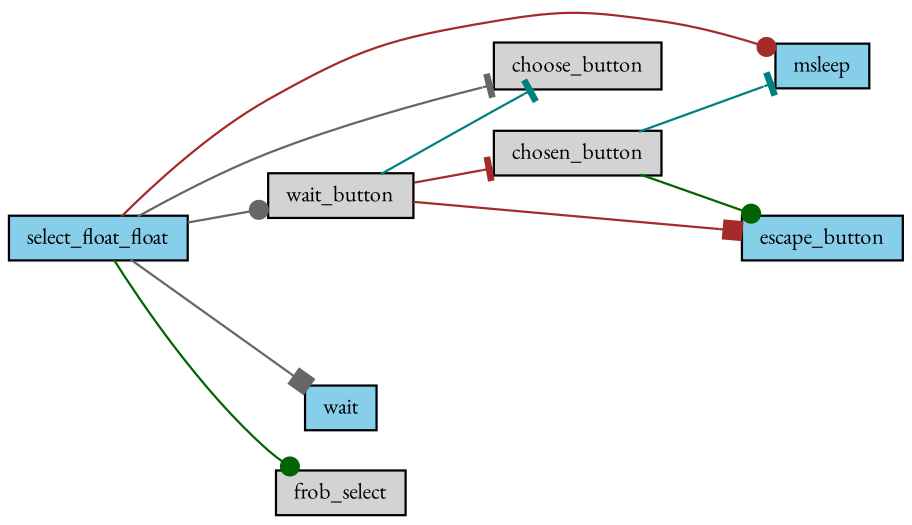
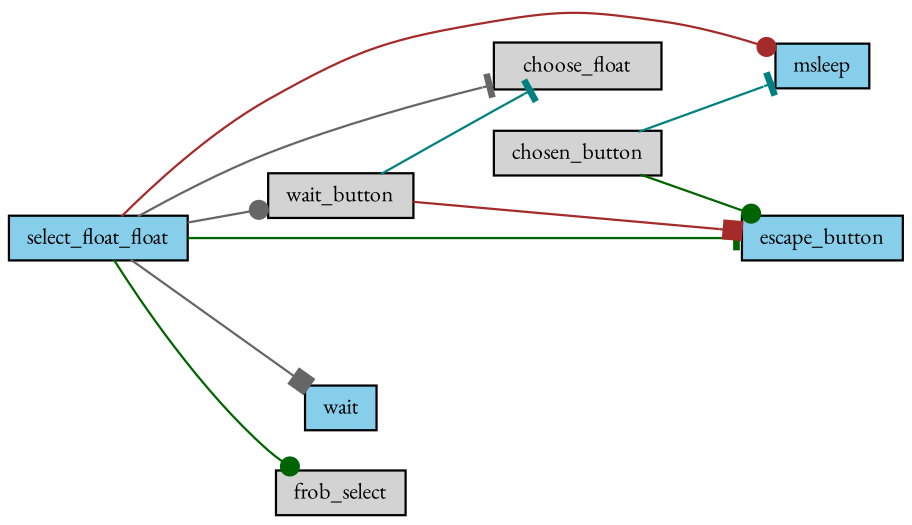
(578, 66) -> (578, 66)
(448, 176) -> none
none -> (459, 238)
